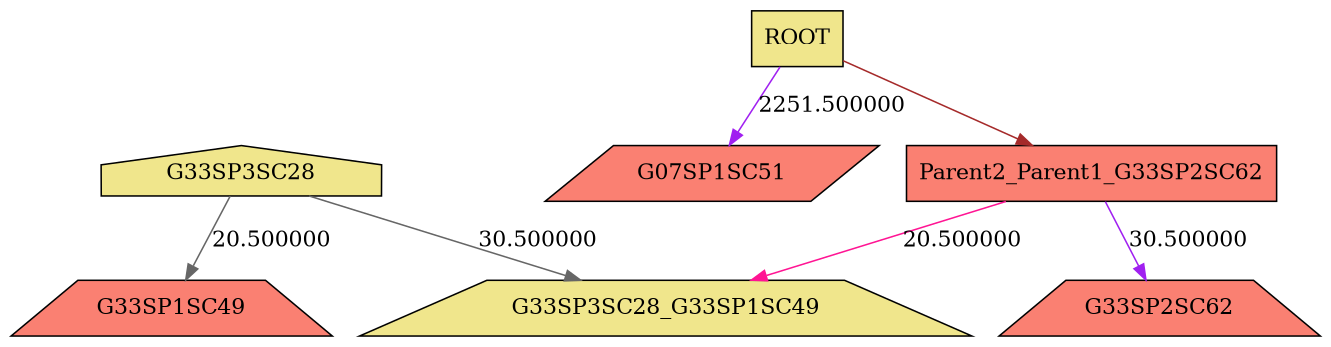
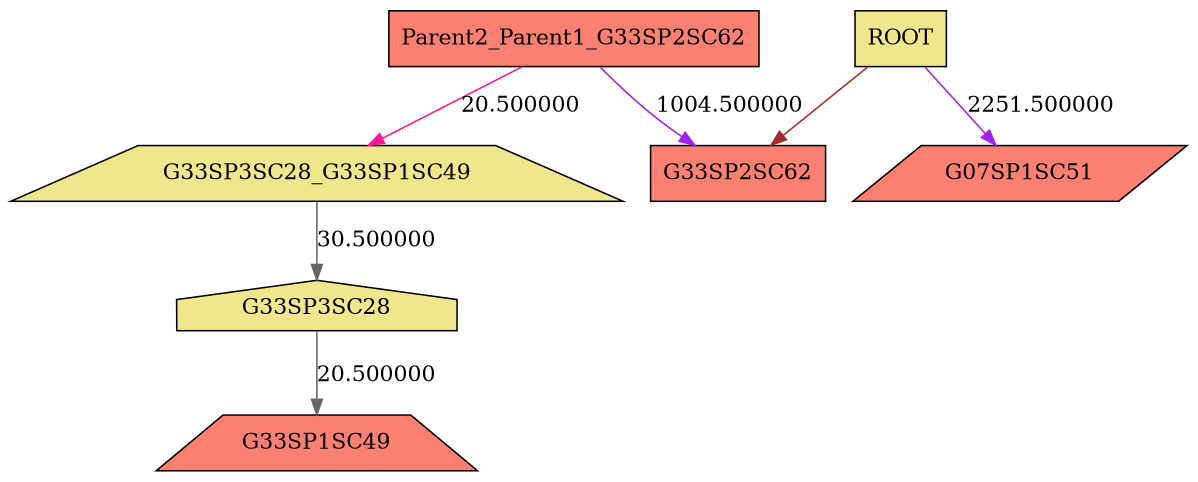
(931, 100) -> (826, 101)
(437, 236) -> (317, 233)
(1188, 241) -> (730, 106)
(1160, 308) -> (738, 173)
